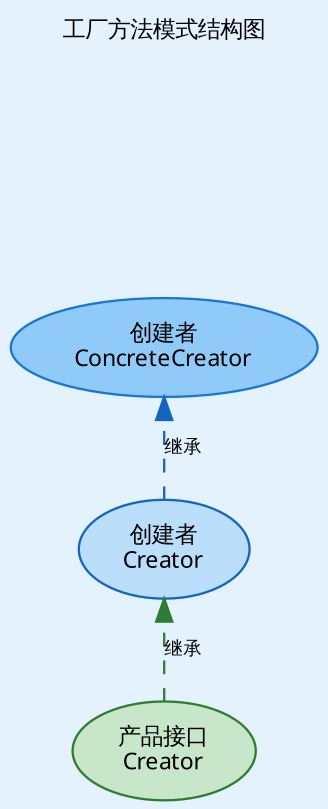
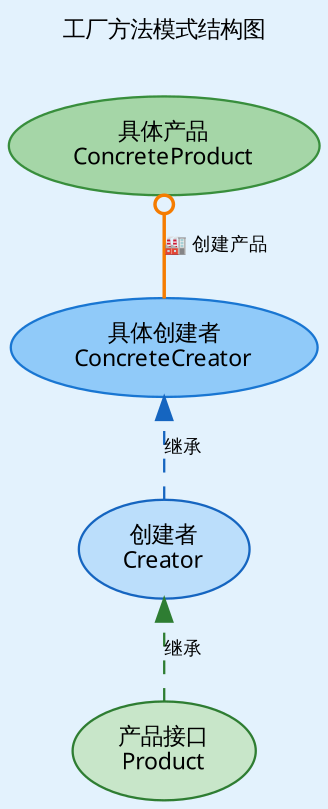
none -> (164, 146)
(164, 348) -> (164, 348)
(164, 751) -> (164, 751)
